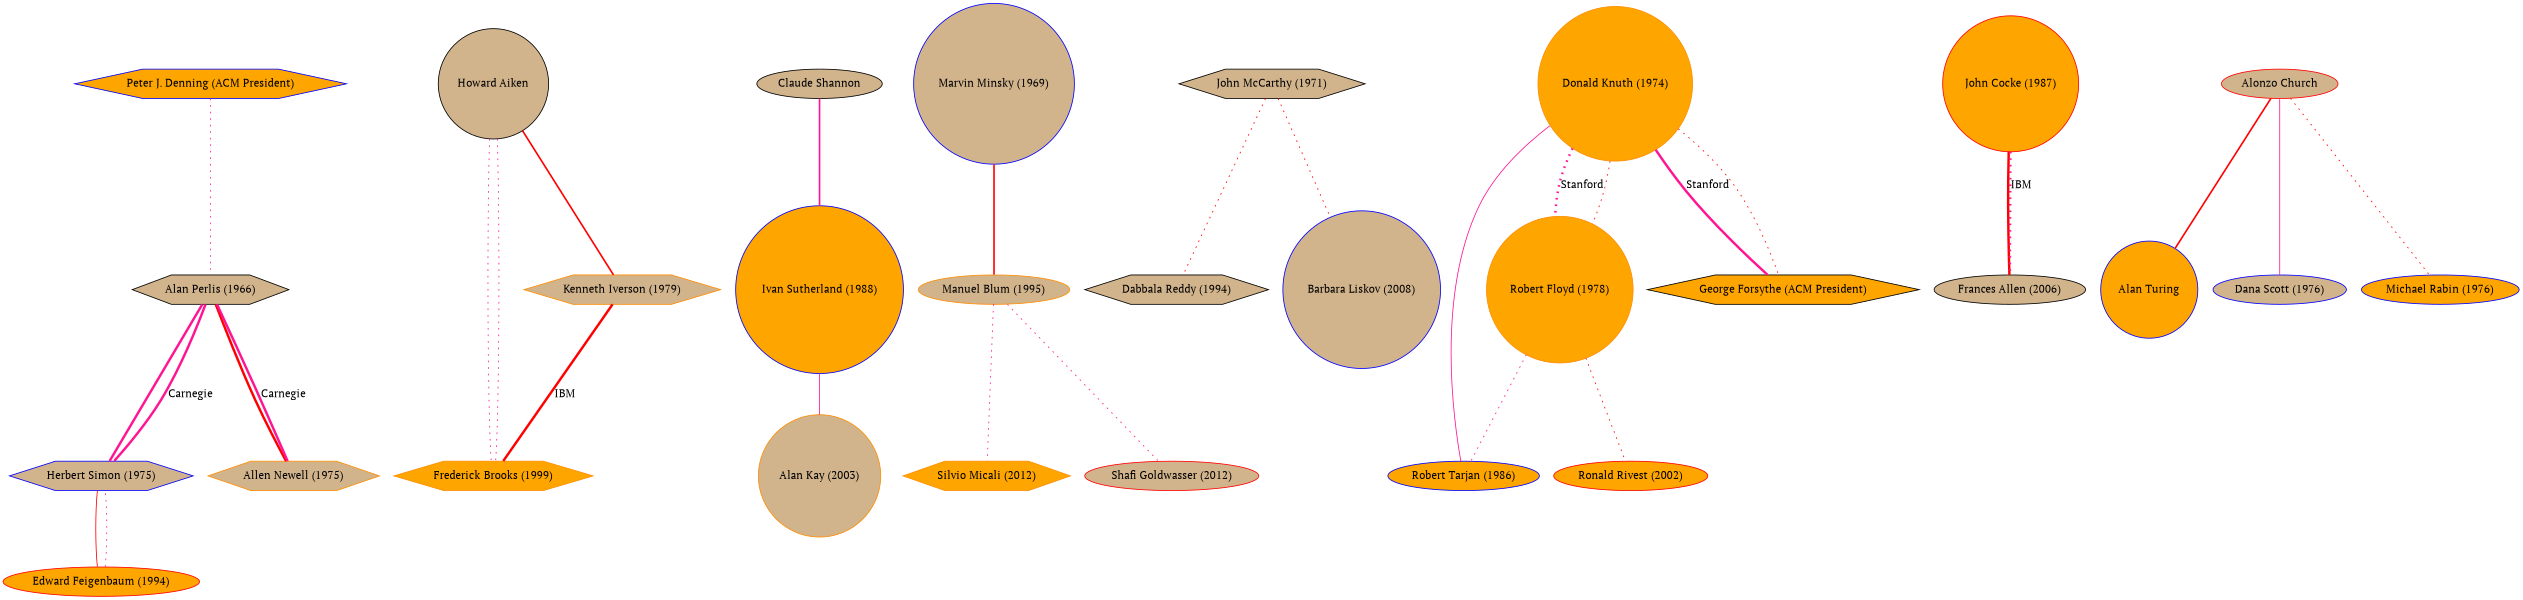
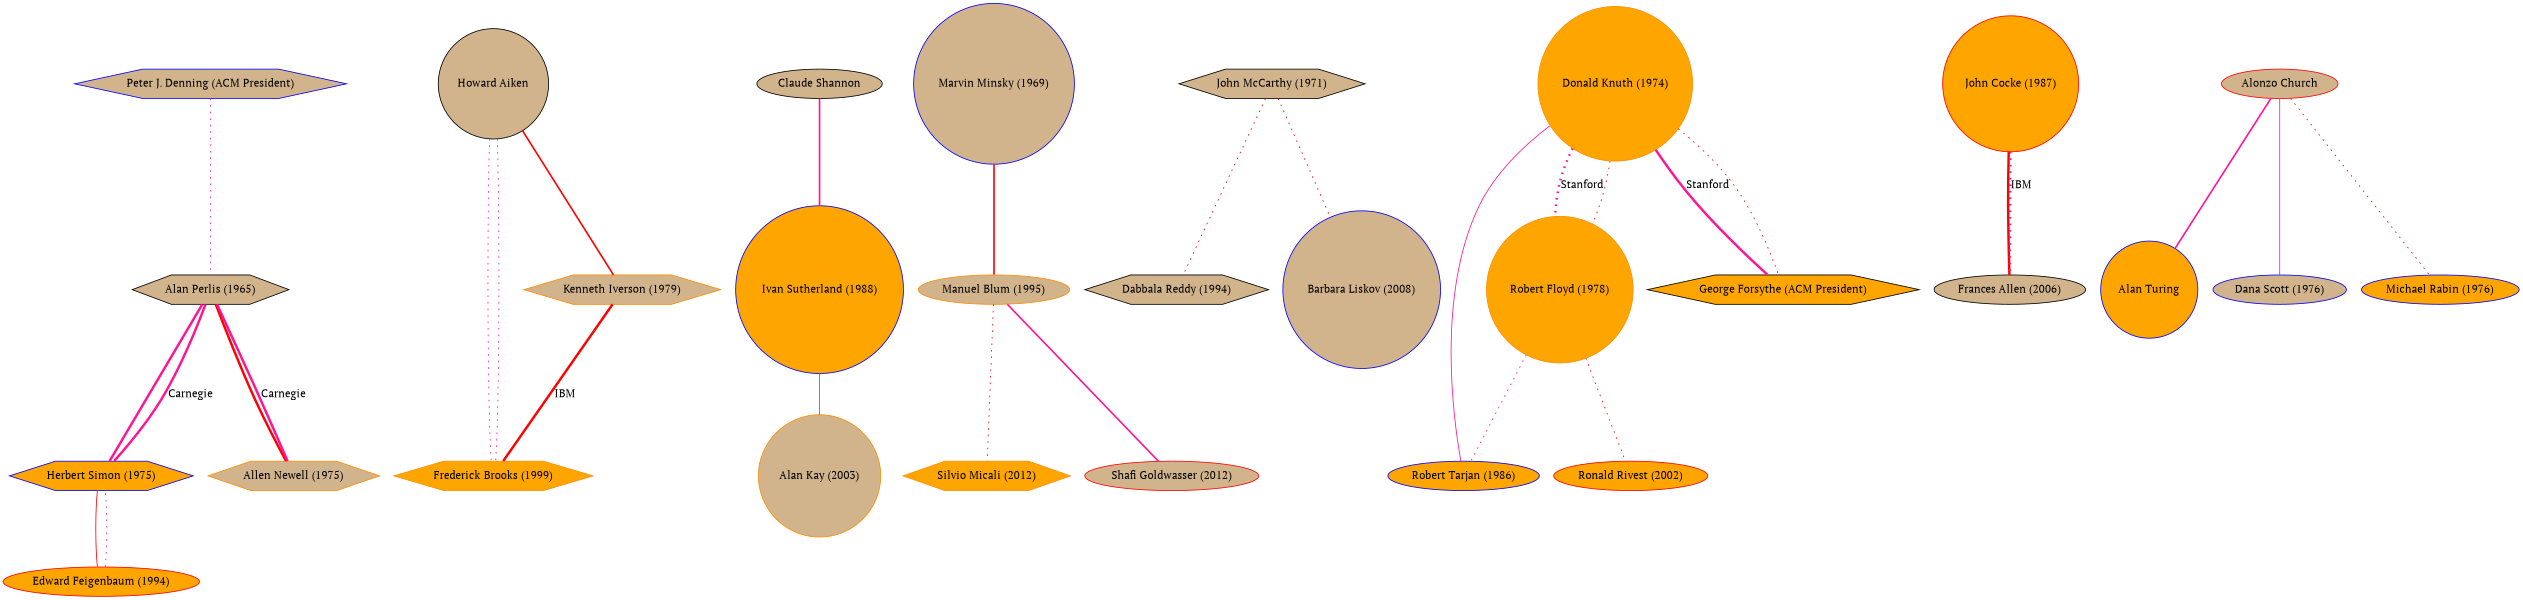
(211, 84) -> (211, 84)
(2223, 173) -> (2223, 173)
(211, 290) -> (211, 290)
(990, 383) -> (990, 383)
(1083, 383) -> (1083, 383)
(101, 476) -> (101, 476)
